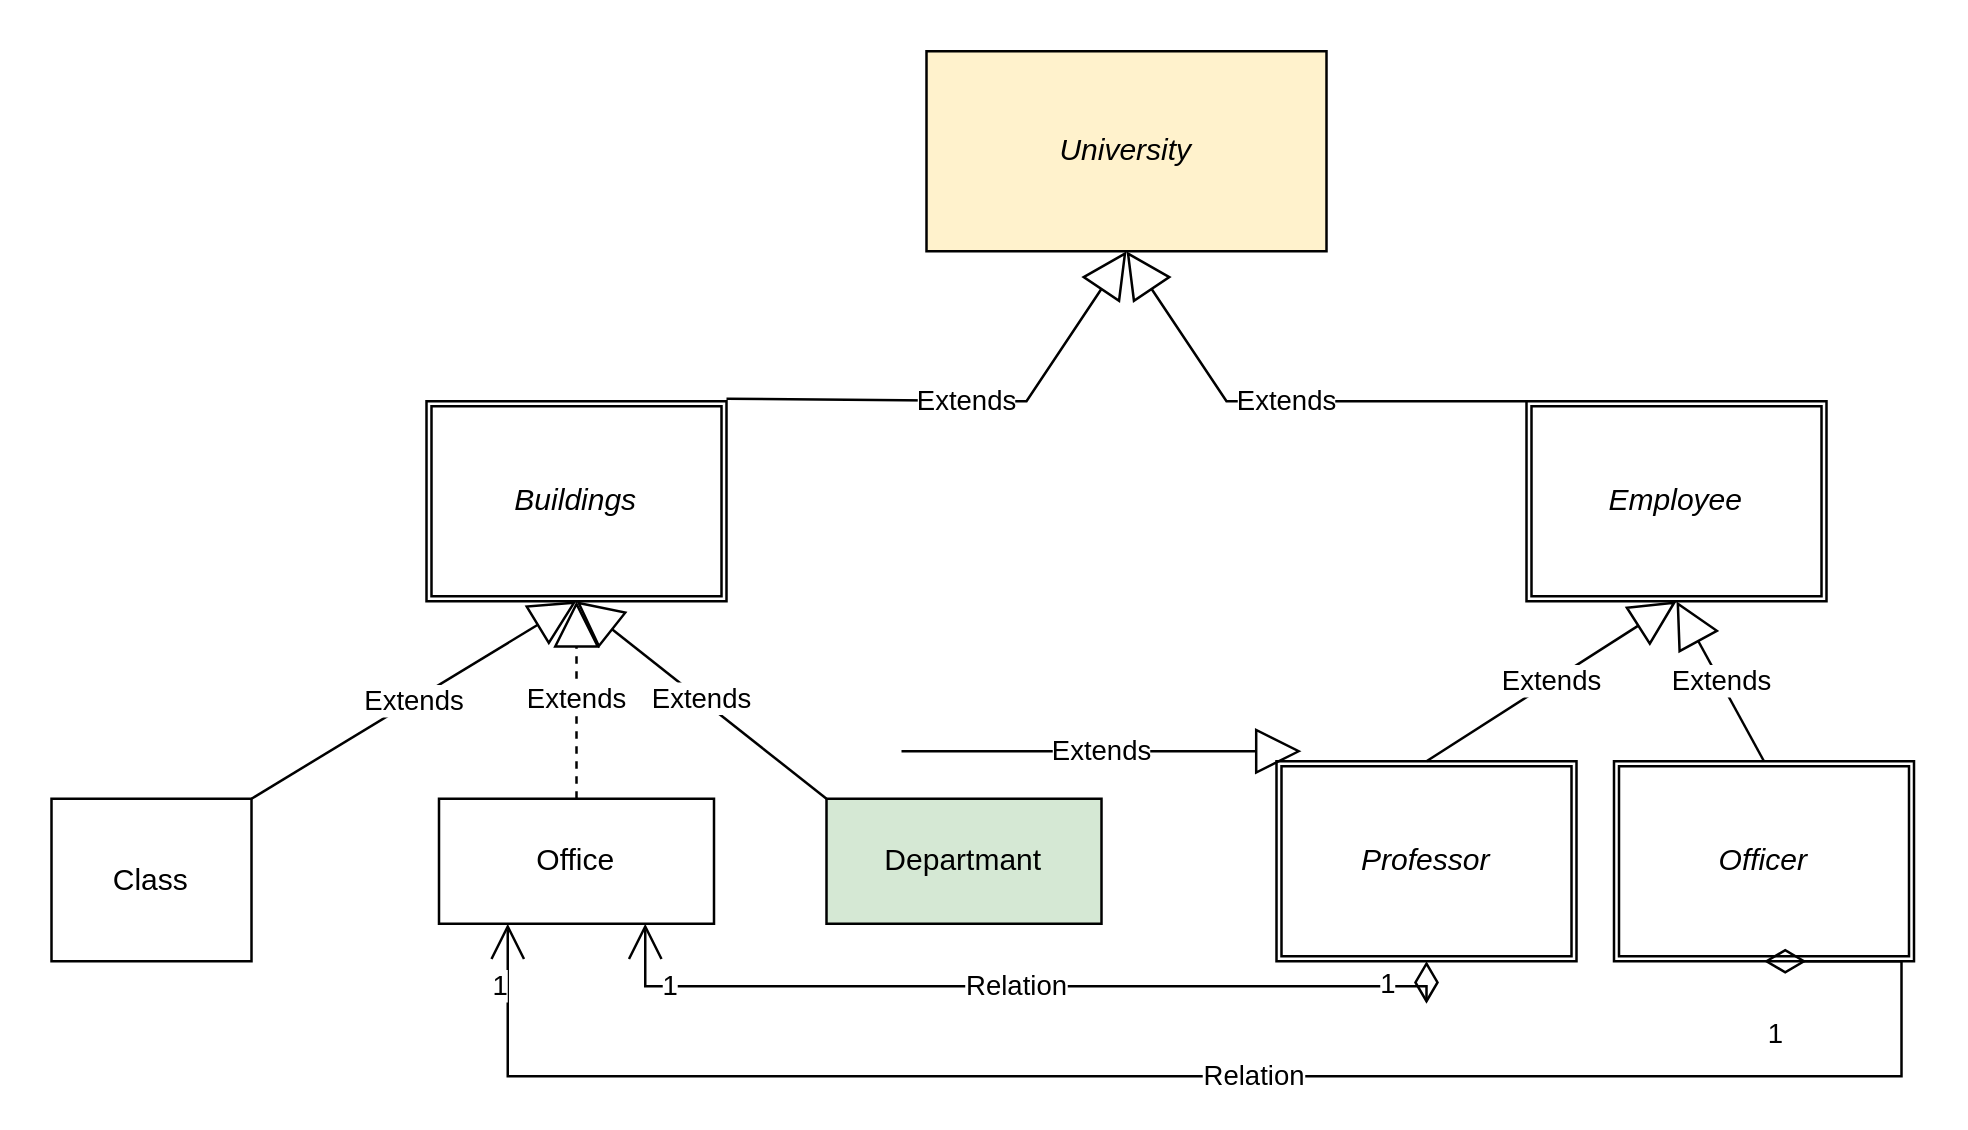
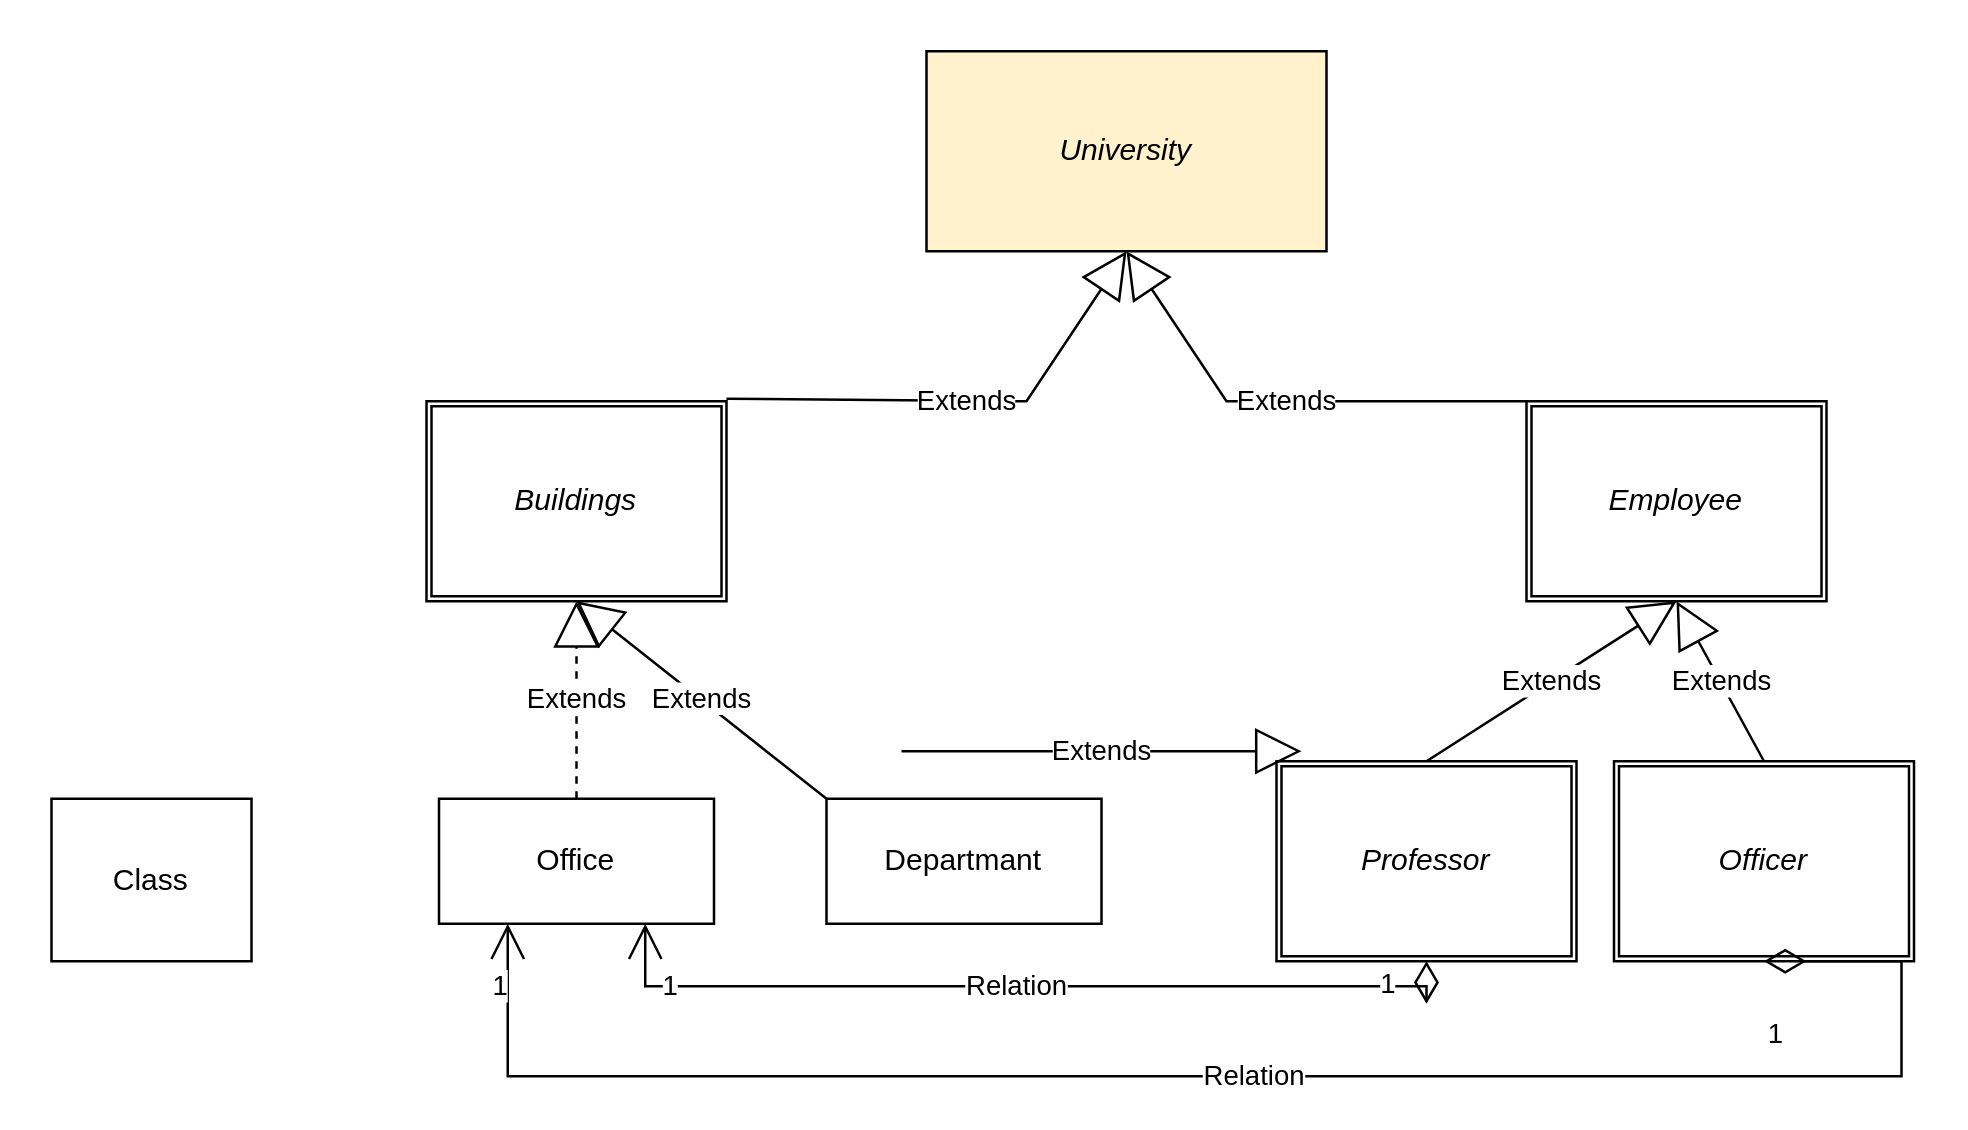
(319, 758) -> none
(964, 861) -> (964, 861)
